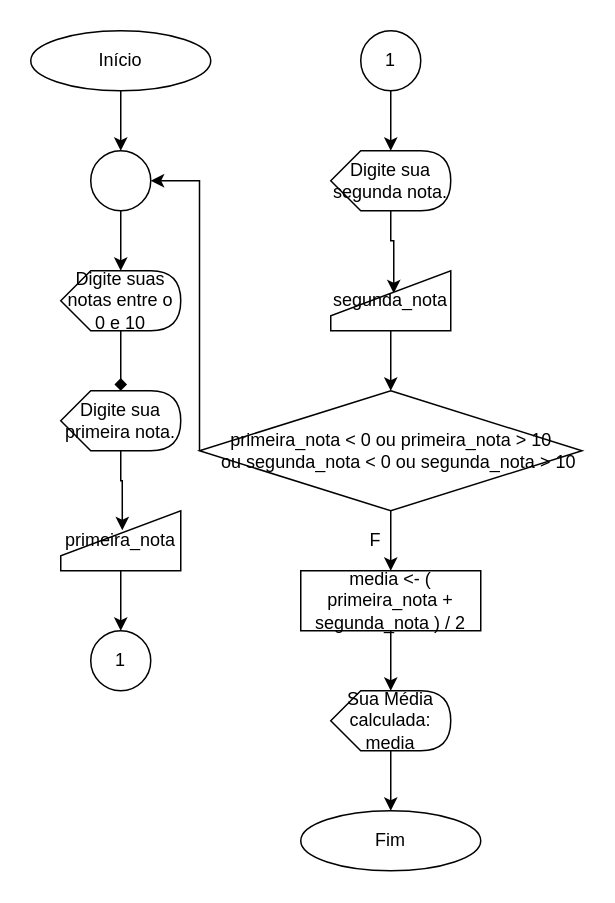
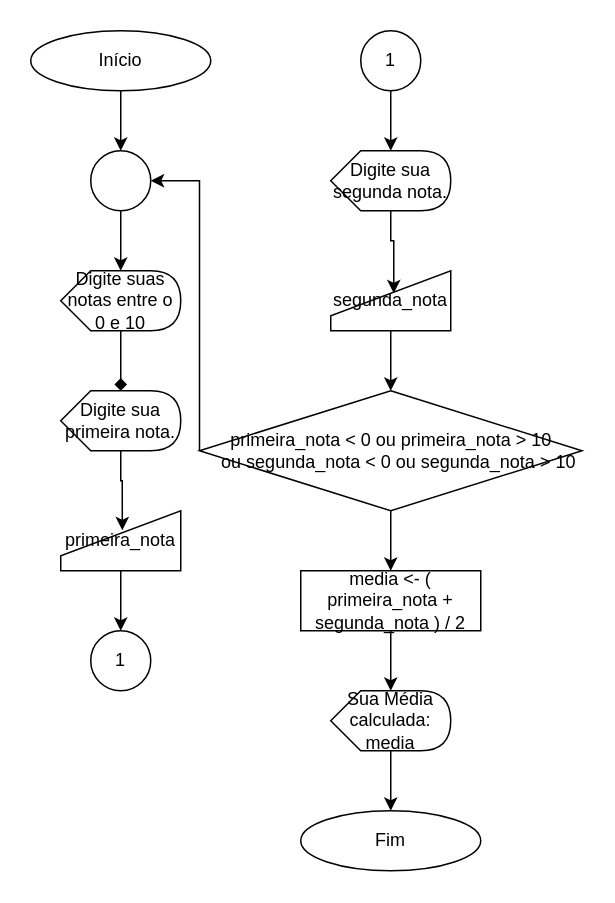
(376, 541) -> none
